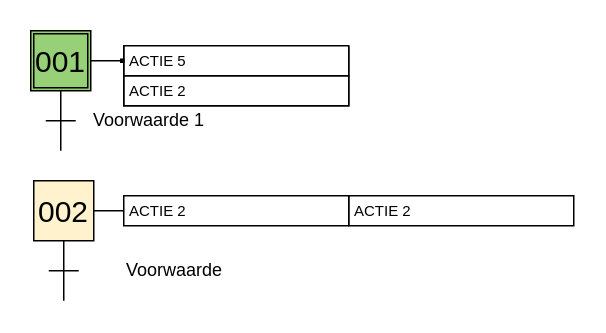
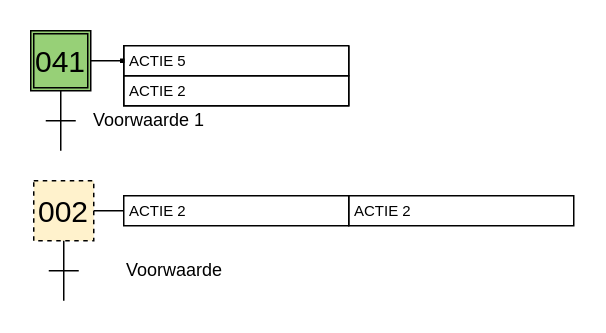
(61, 61) -> (61, 61)
(64, 211) -> (64, 211)
